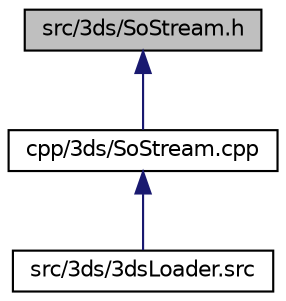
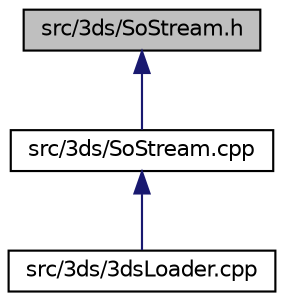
(143, 151) -> (142, 151)
(143, 271) -> (142, 271)
